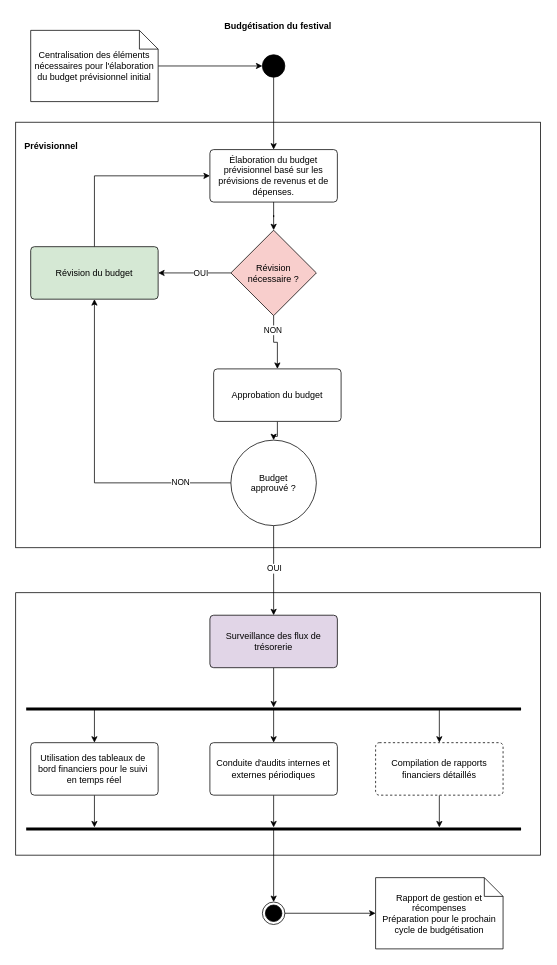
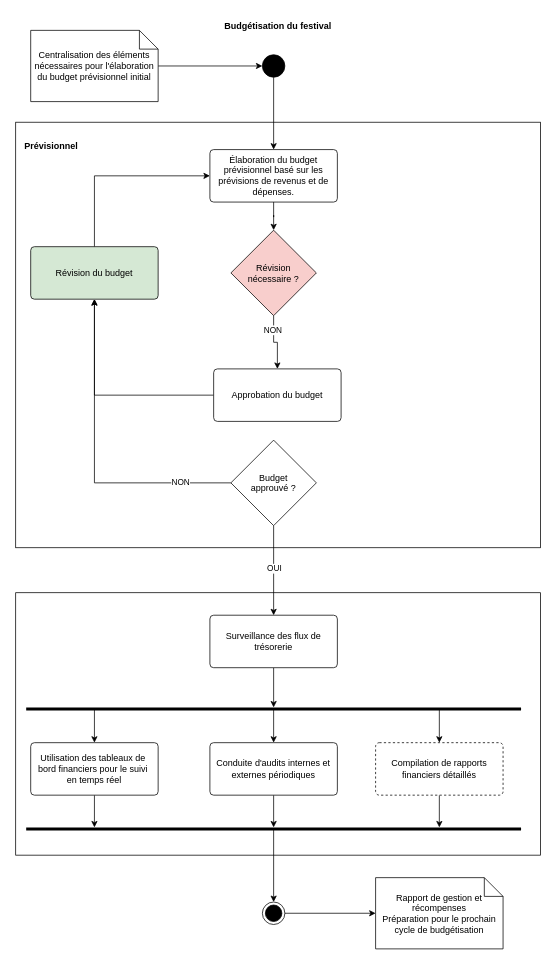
(201, 273) -> none
(277, 431) -> (155, 395)
(273, 483) -> (273, 483)
(273, 642) -> (273, 642)
